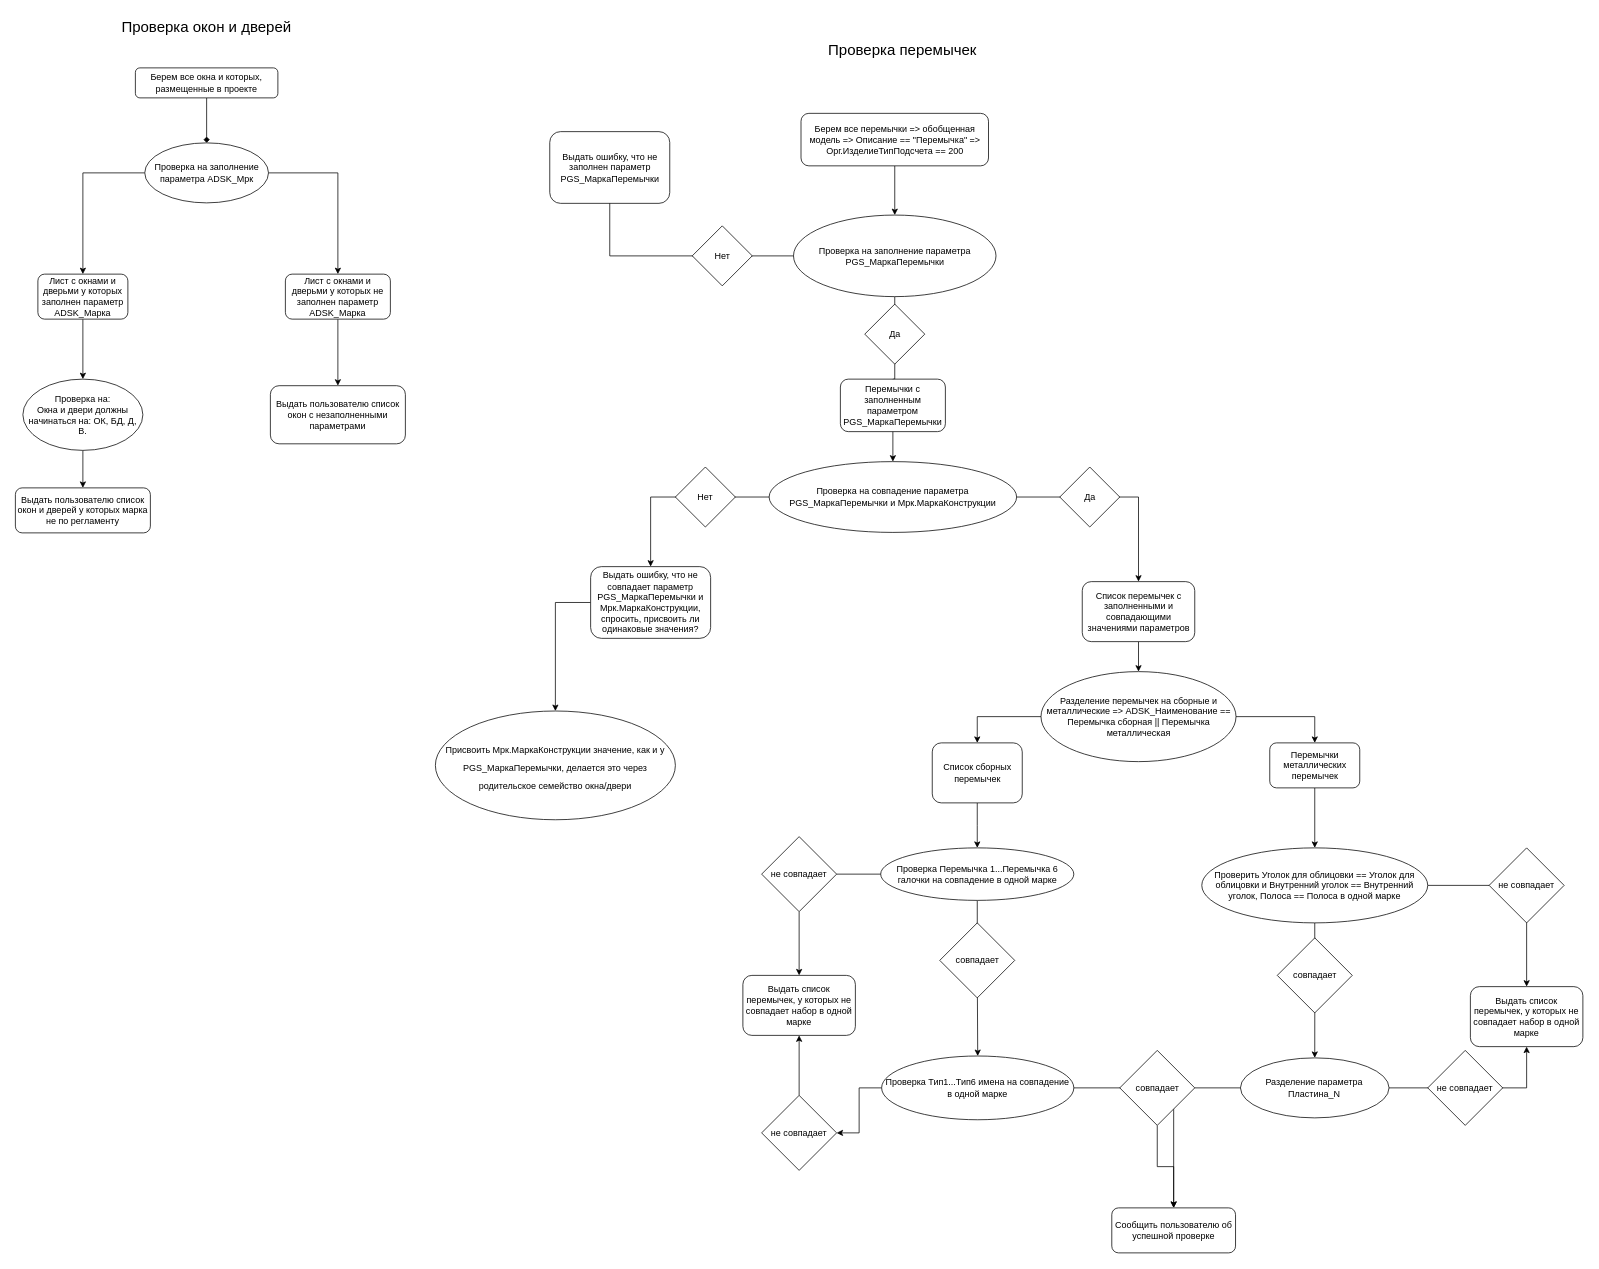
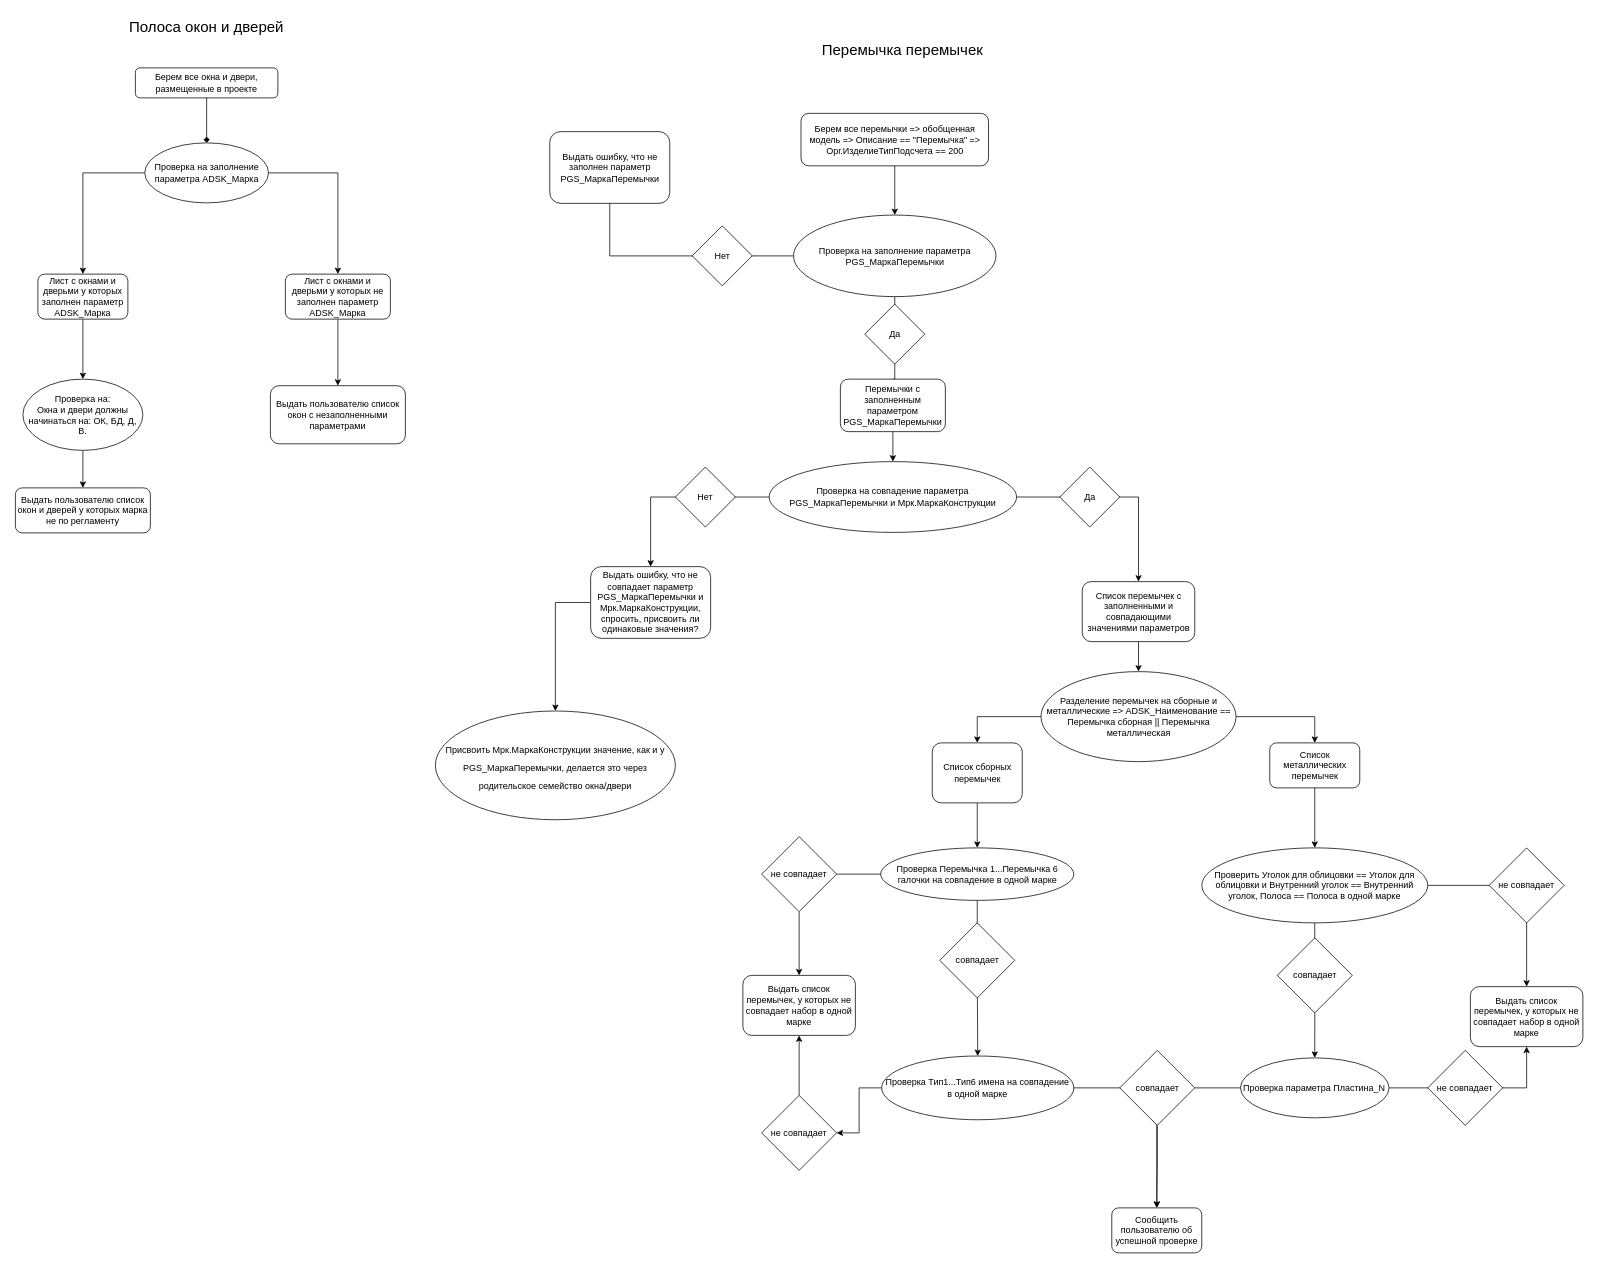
(207, 27) -> (207, 27)
(903, 49) -> (903, 49)
(207, 83) -> (207, 83)
(207, 173) -> (207, 173)
(1315, 765) -> (1315, 765)
(1314, 1088) -> (1314, 1088)
(1174, 1230) -> (1157, 1230)
